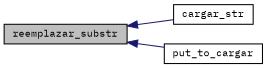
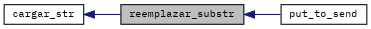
(155, 22) -> (108, 14)
(213, 54) -> (324, 14)
